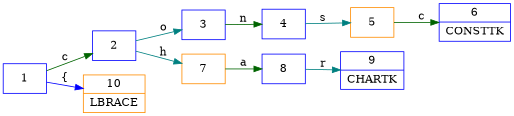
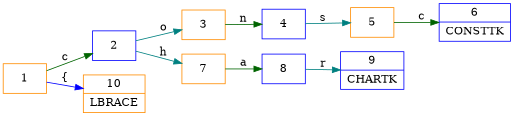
(204, 25) -> (204, 25)
(25, 79) -> (25, 79)
